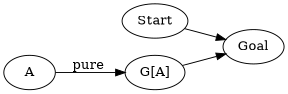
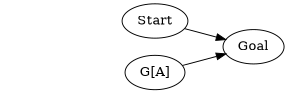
(30, 73) -> none
